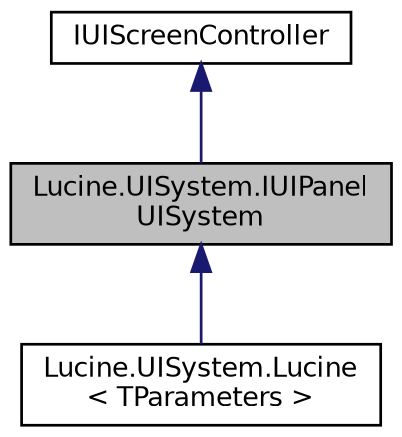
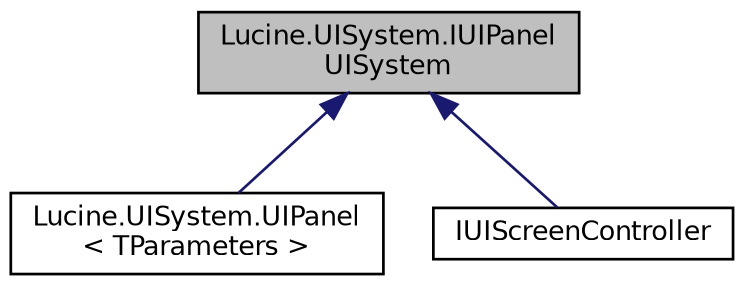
(201, 127) -> (504, 159)
(201, 385) -> (197, 234)
